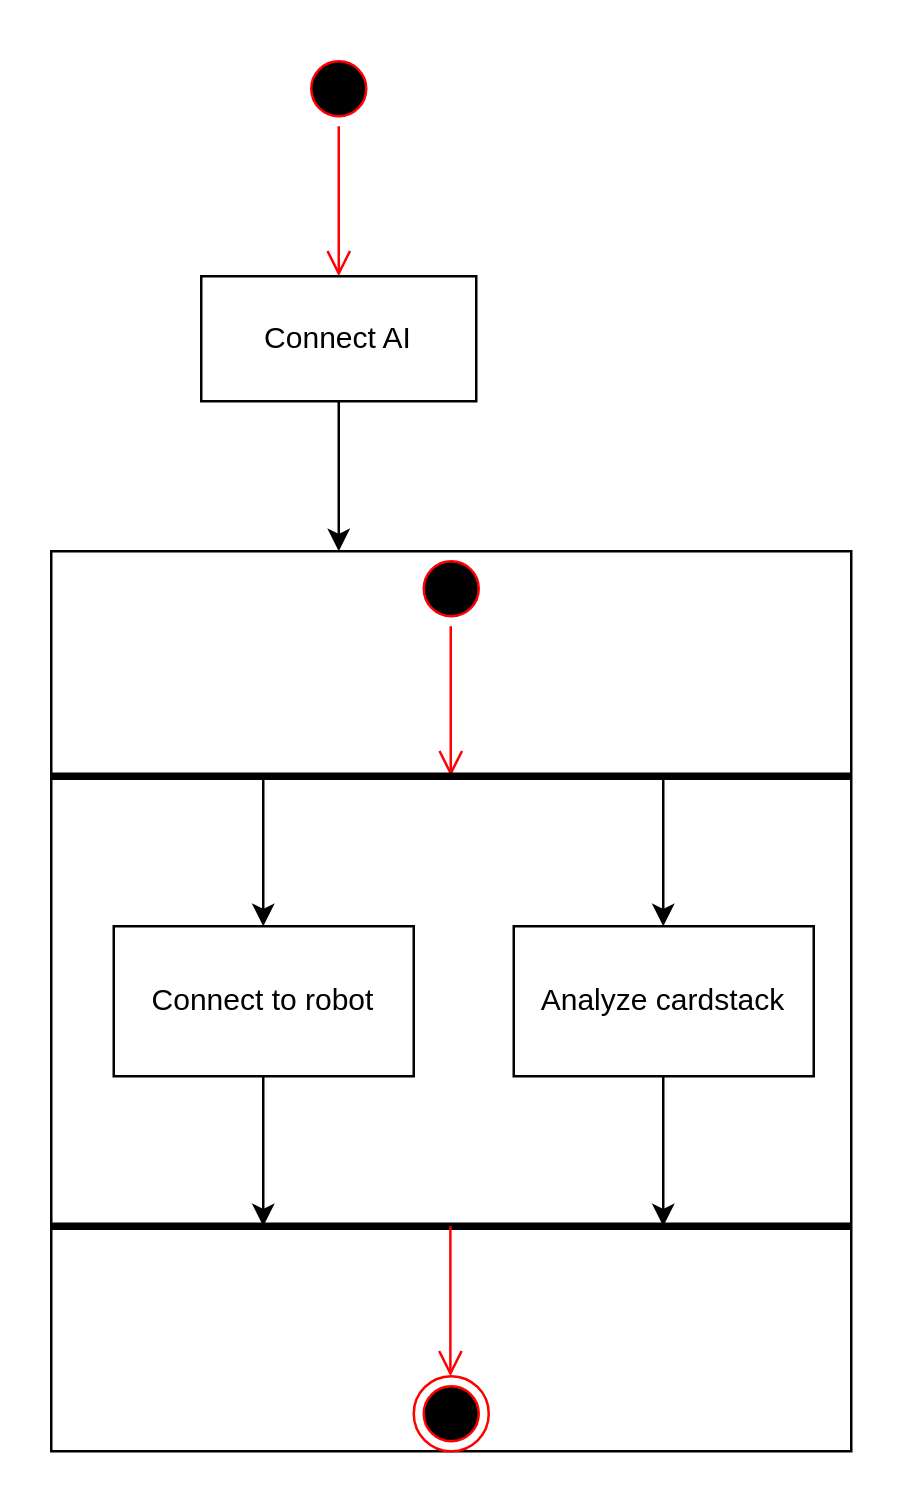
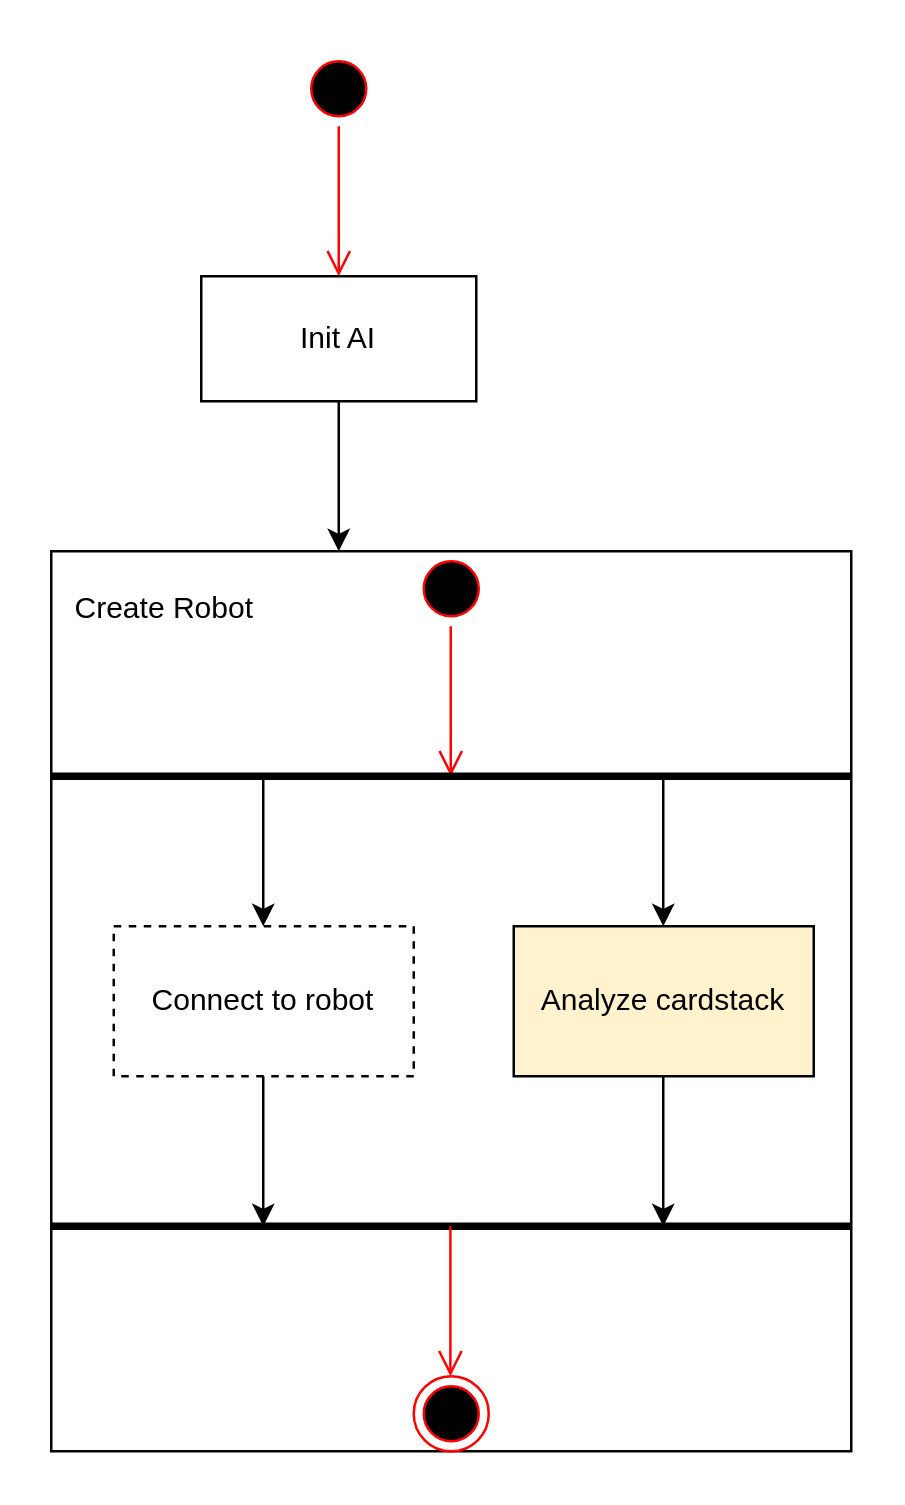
(339, 339) -> (339, 339)
none -> (164, 609)
(264, 1001) -> (264, 1001)
(664, 1001) -> (664, 1001)
